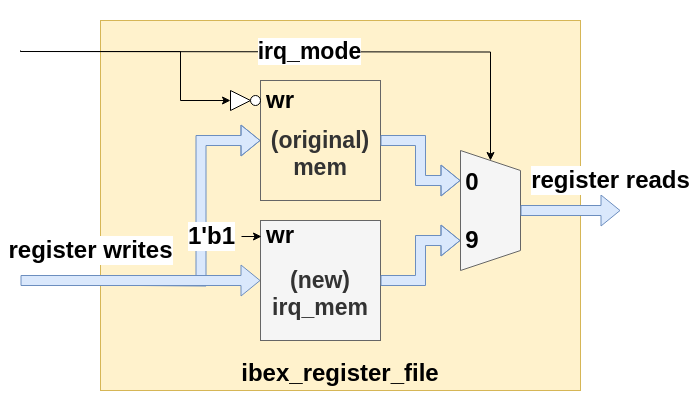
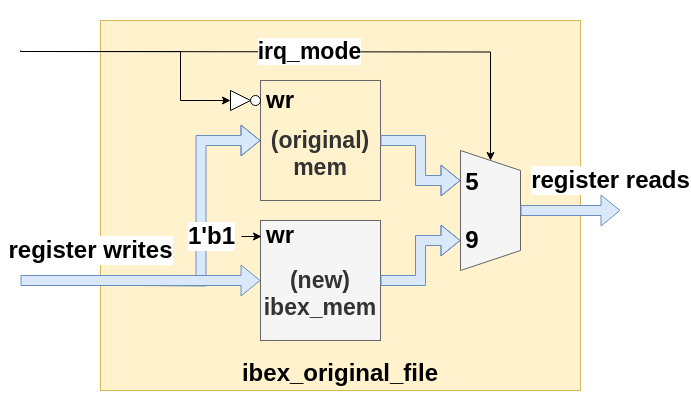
(473, 183) -> (473, 183)
(321, 281) -> (321, 281)
(341, 380) -> (341, 380)
